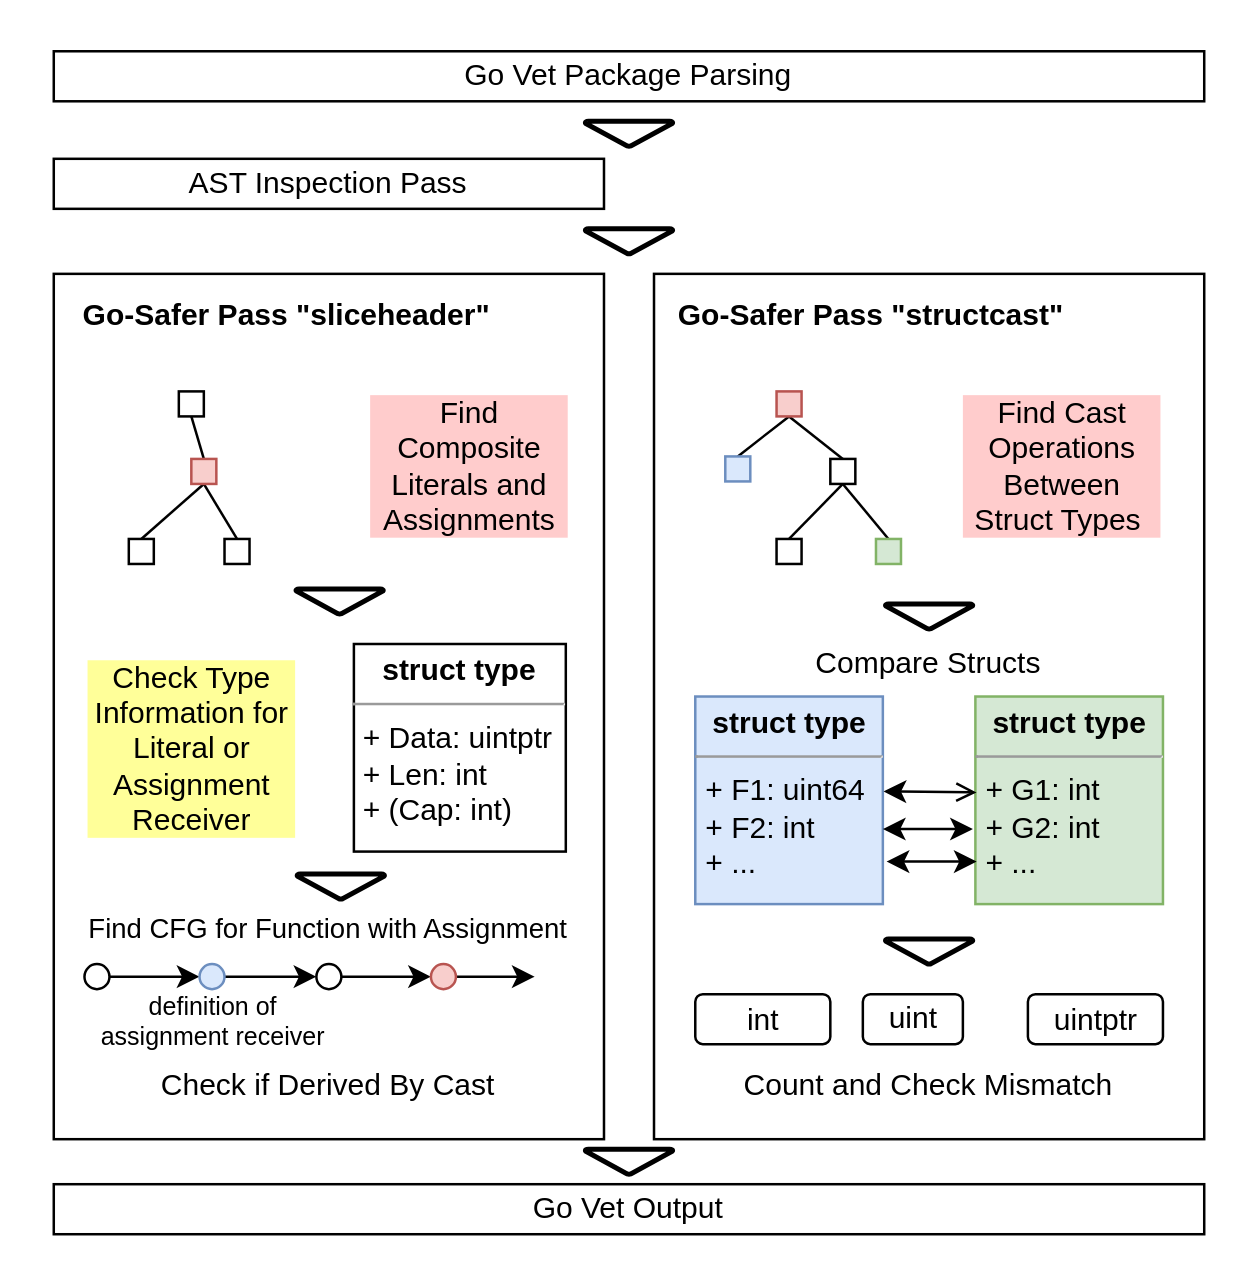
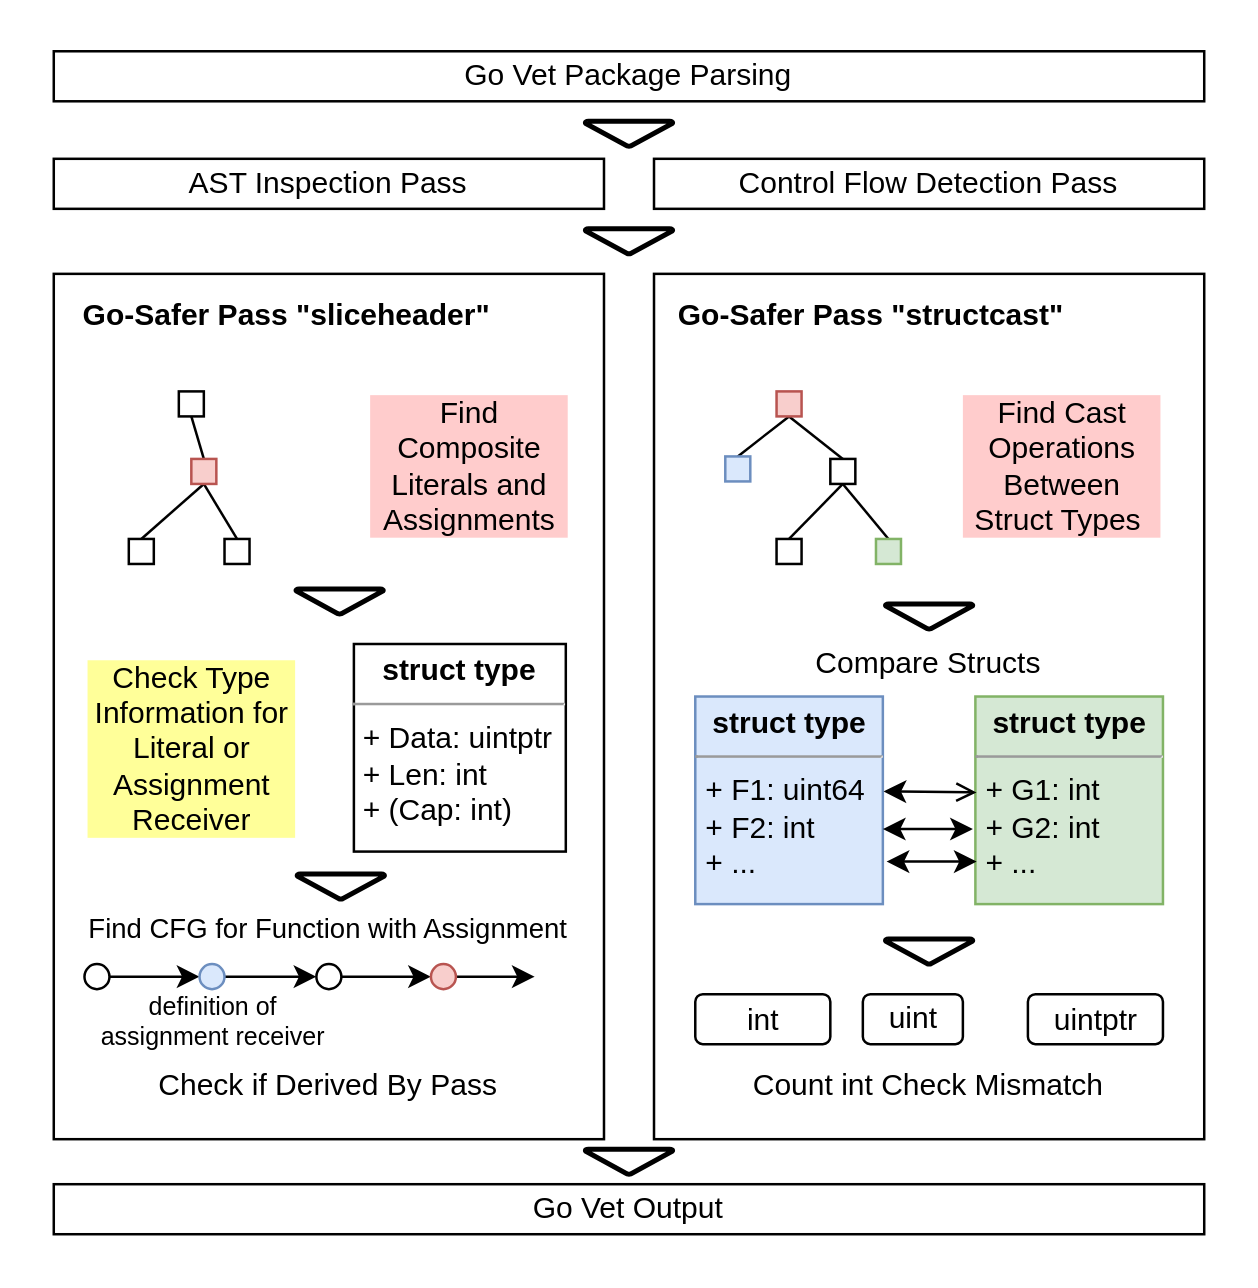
none -> (929, 184)
(329, 1086) -> (329, 1086)
(929, 1086) -> (929, 1086)
